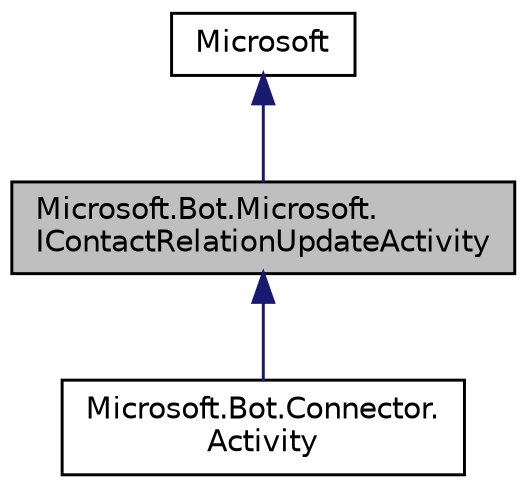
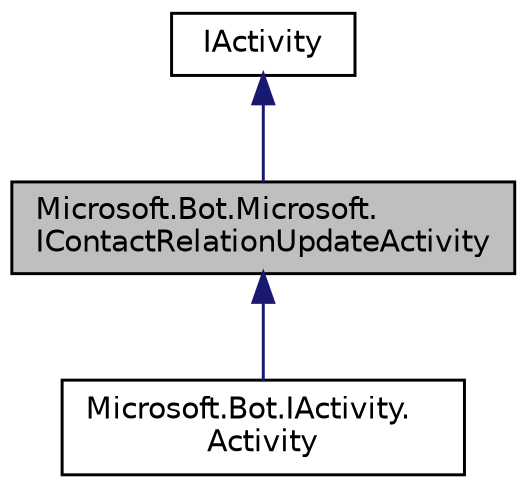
(263, 44) -> (263, 44)
(263, 427) -> (263, 427)
